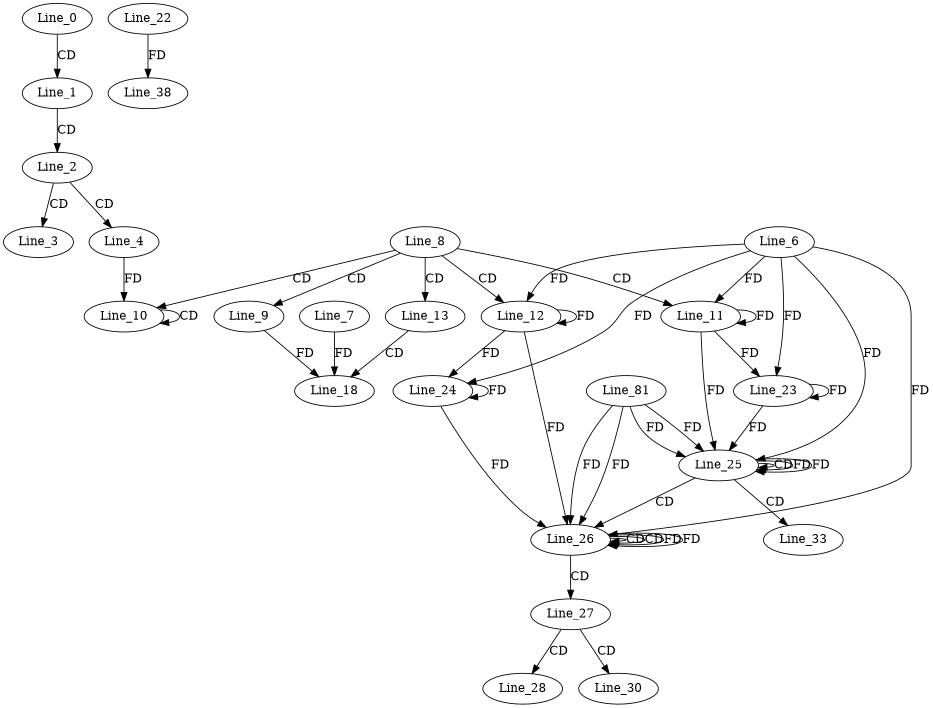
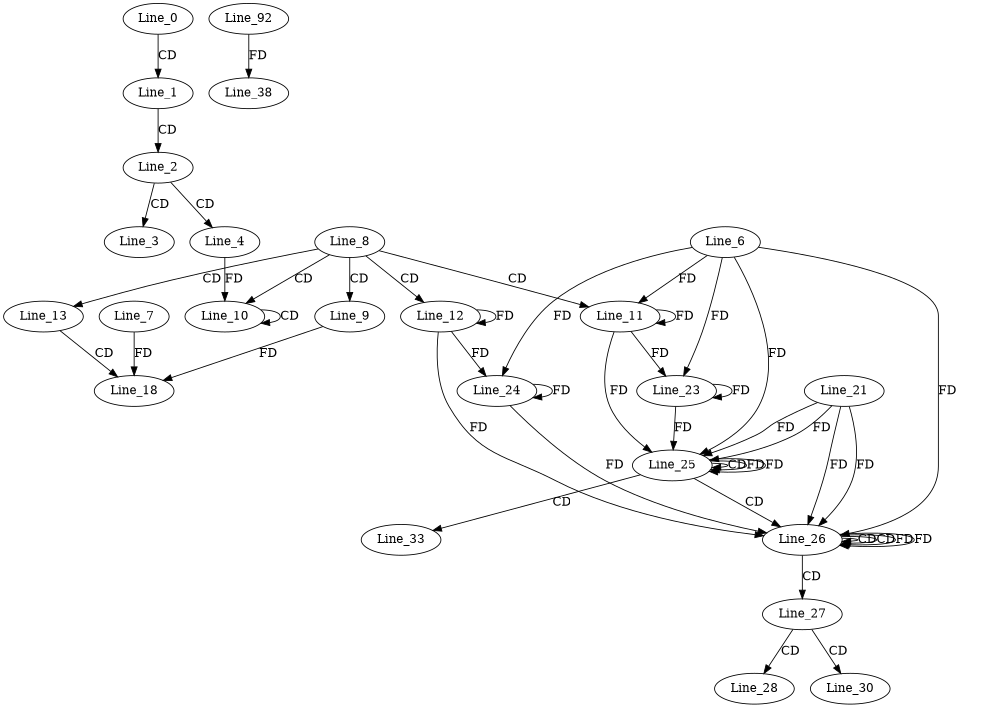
(148, 19) -> (249, 19)
(632, 253) -> none
(626, 391) -> (844, 391)
